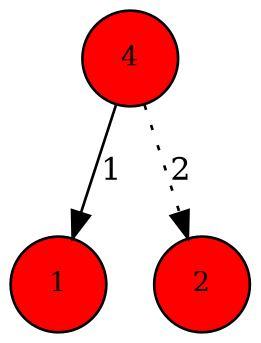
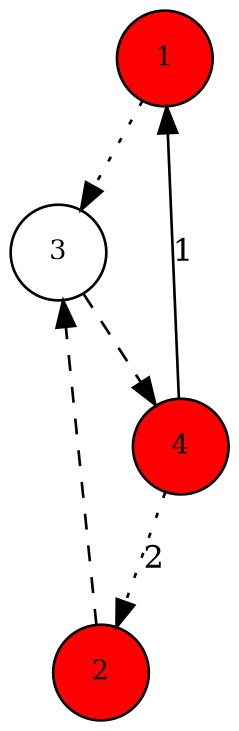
none -> (58, 253)
